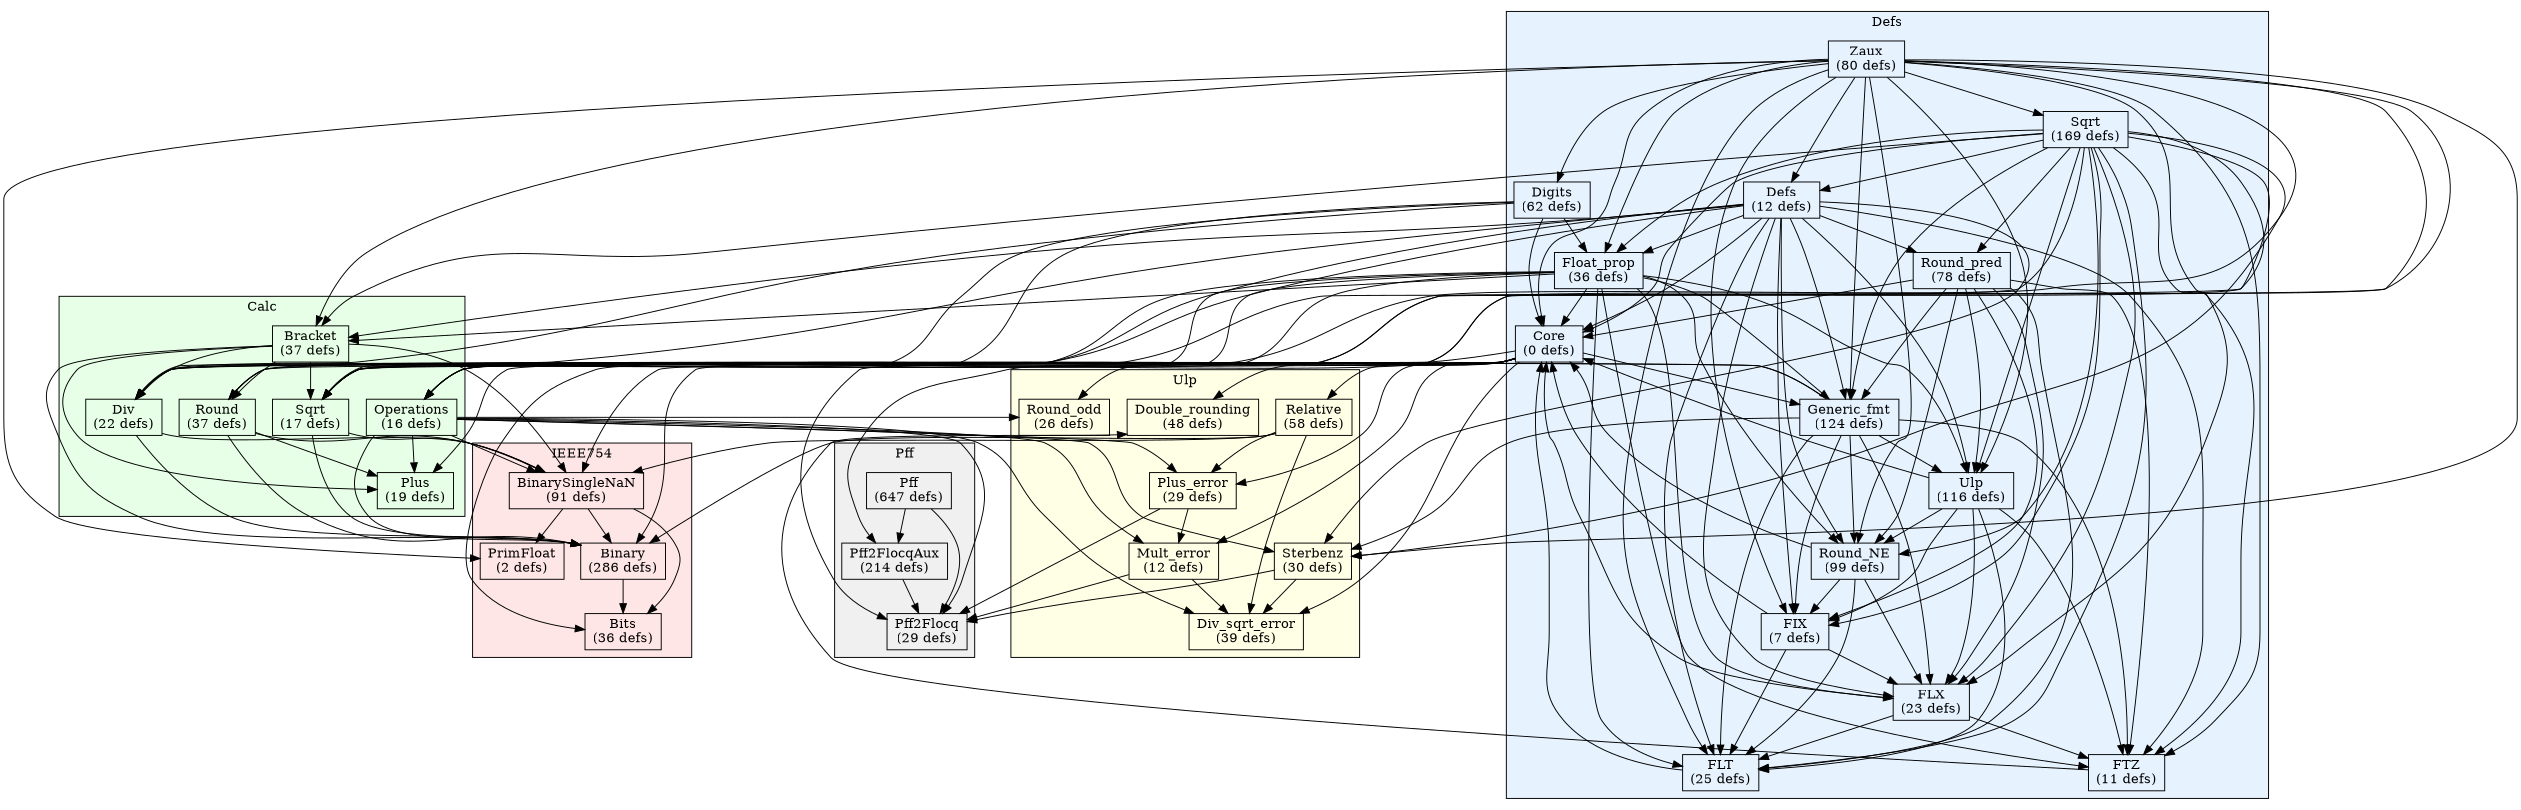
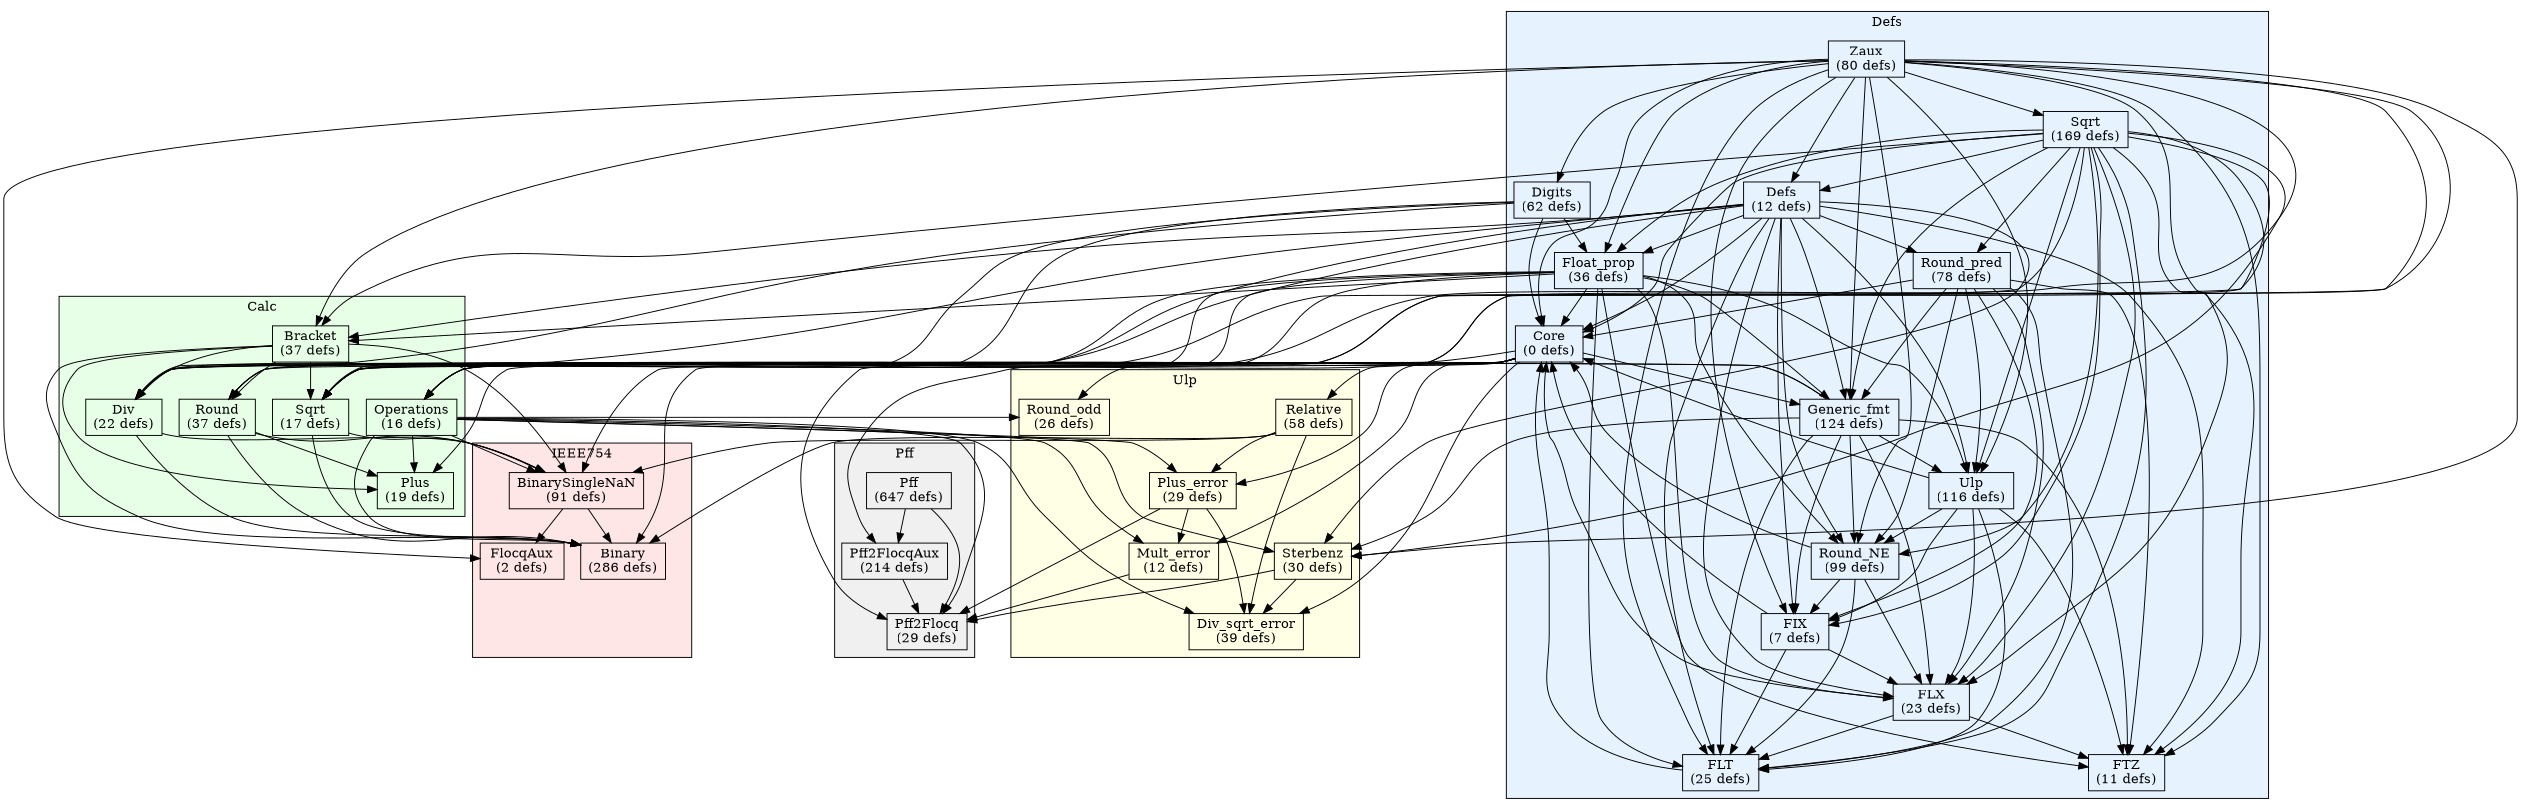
(1193, 417) -> none
(522, 561) -> (522, 561)
(1207, 593) -> (1231, 554)
(623, 632) -> none
